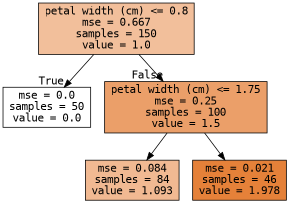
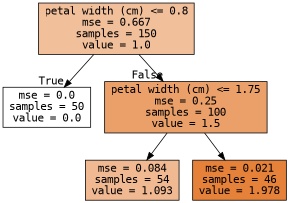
(132, 180) -> (132, 180)
